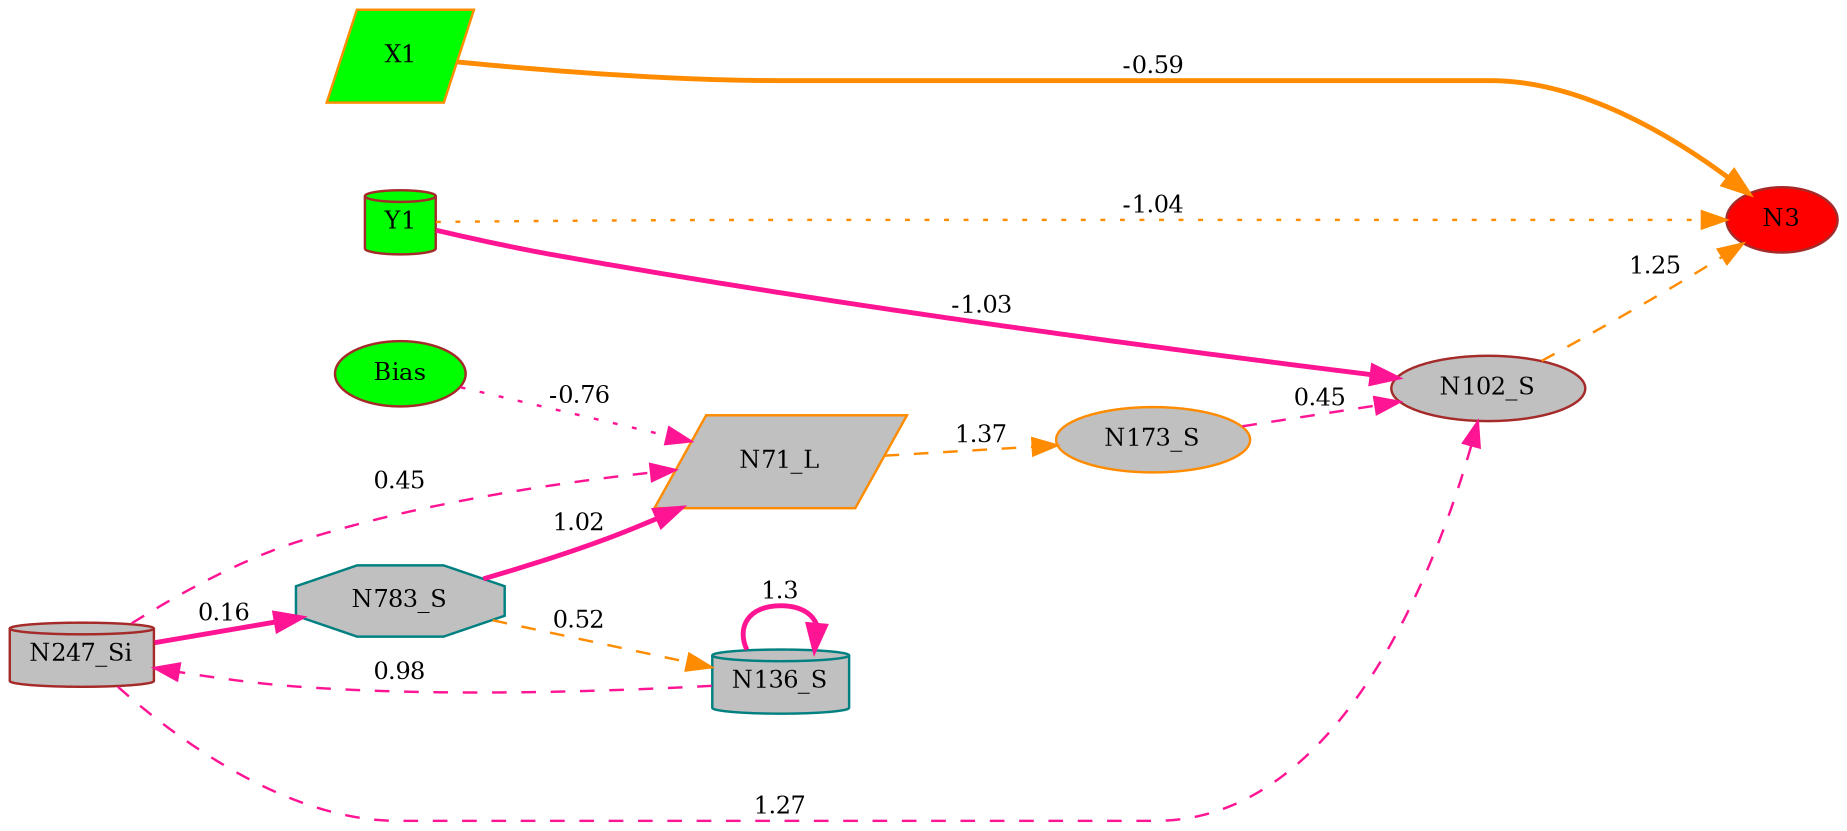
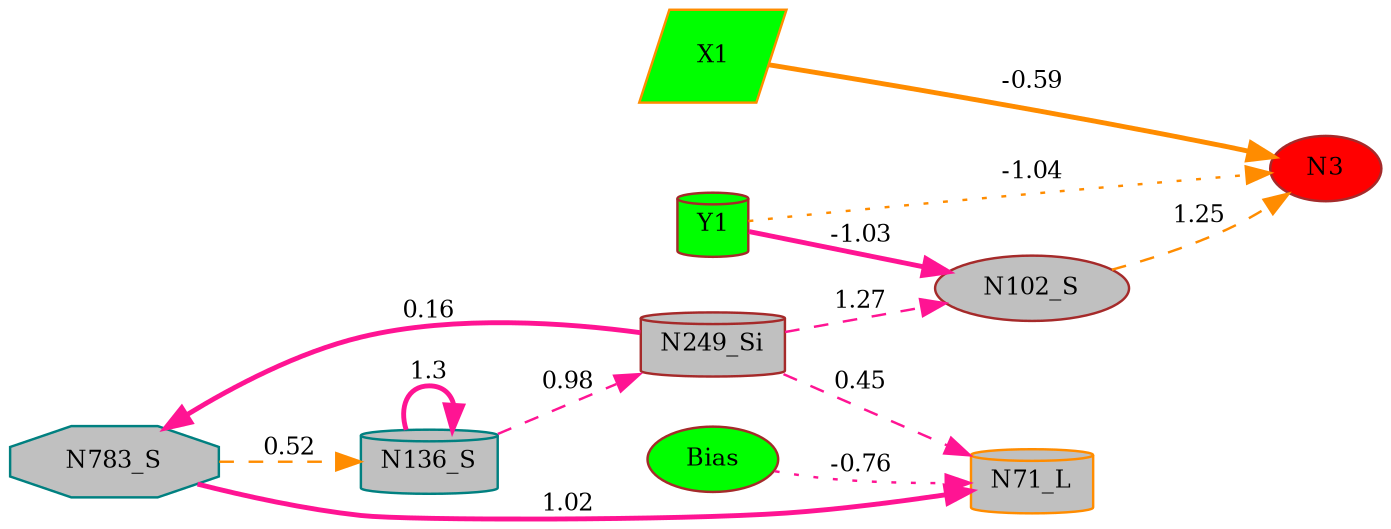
(1153, 440) -> none
(781, 462) -> (1032, 481)
(82, 655) -> (713, 344)
